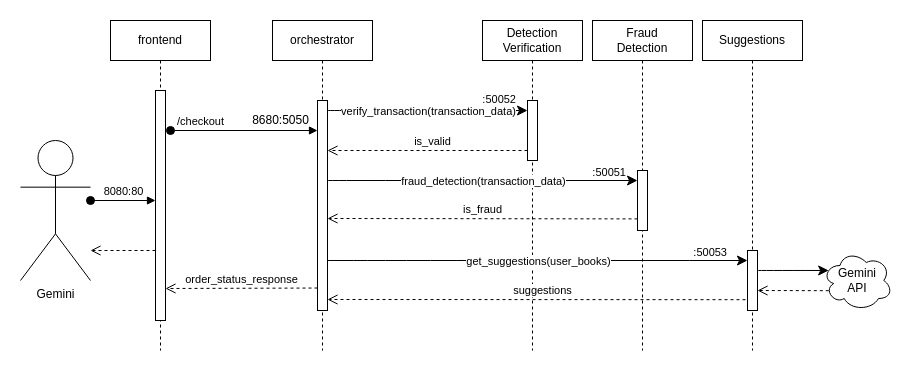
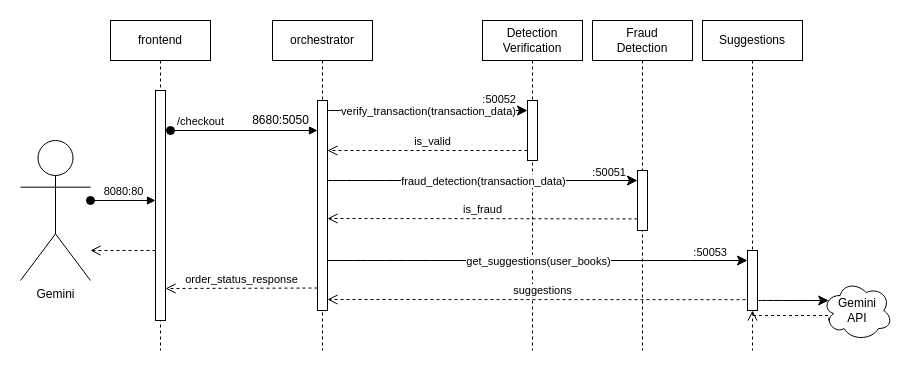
(858, 281) -> (858, 311)
